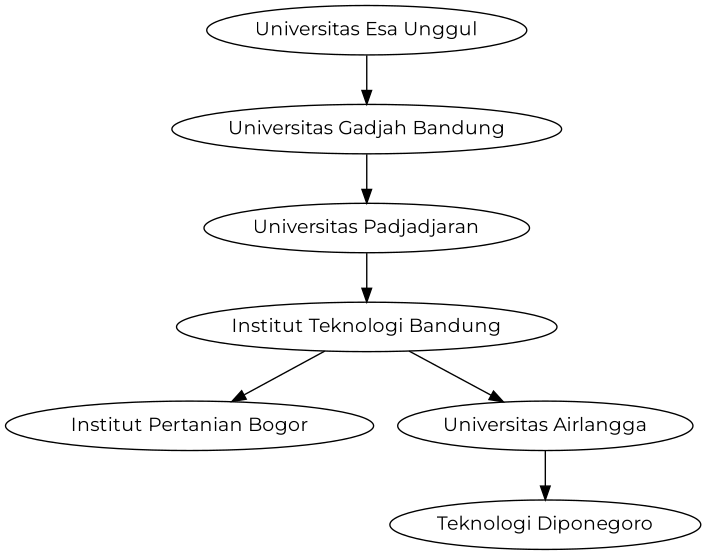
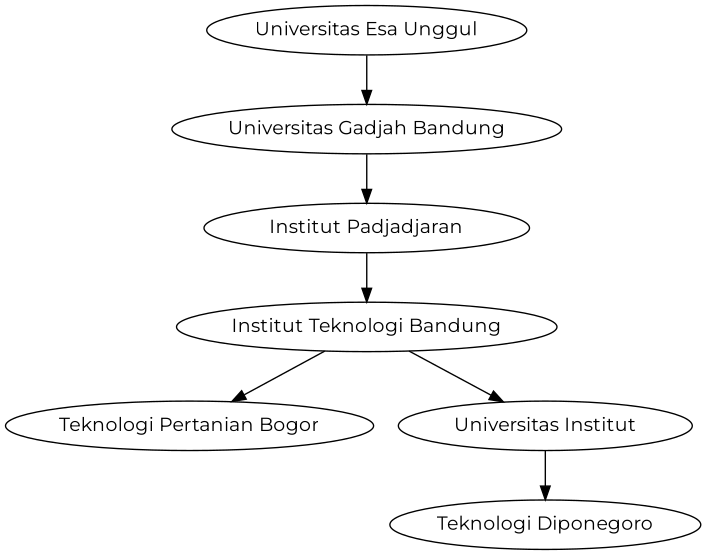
(367, 228) -> (367, 228)
(190, 426) -> (190, 426)
(545, 426) -> (545, 426)
